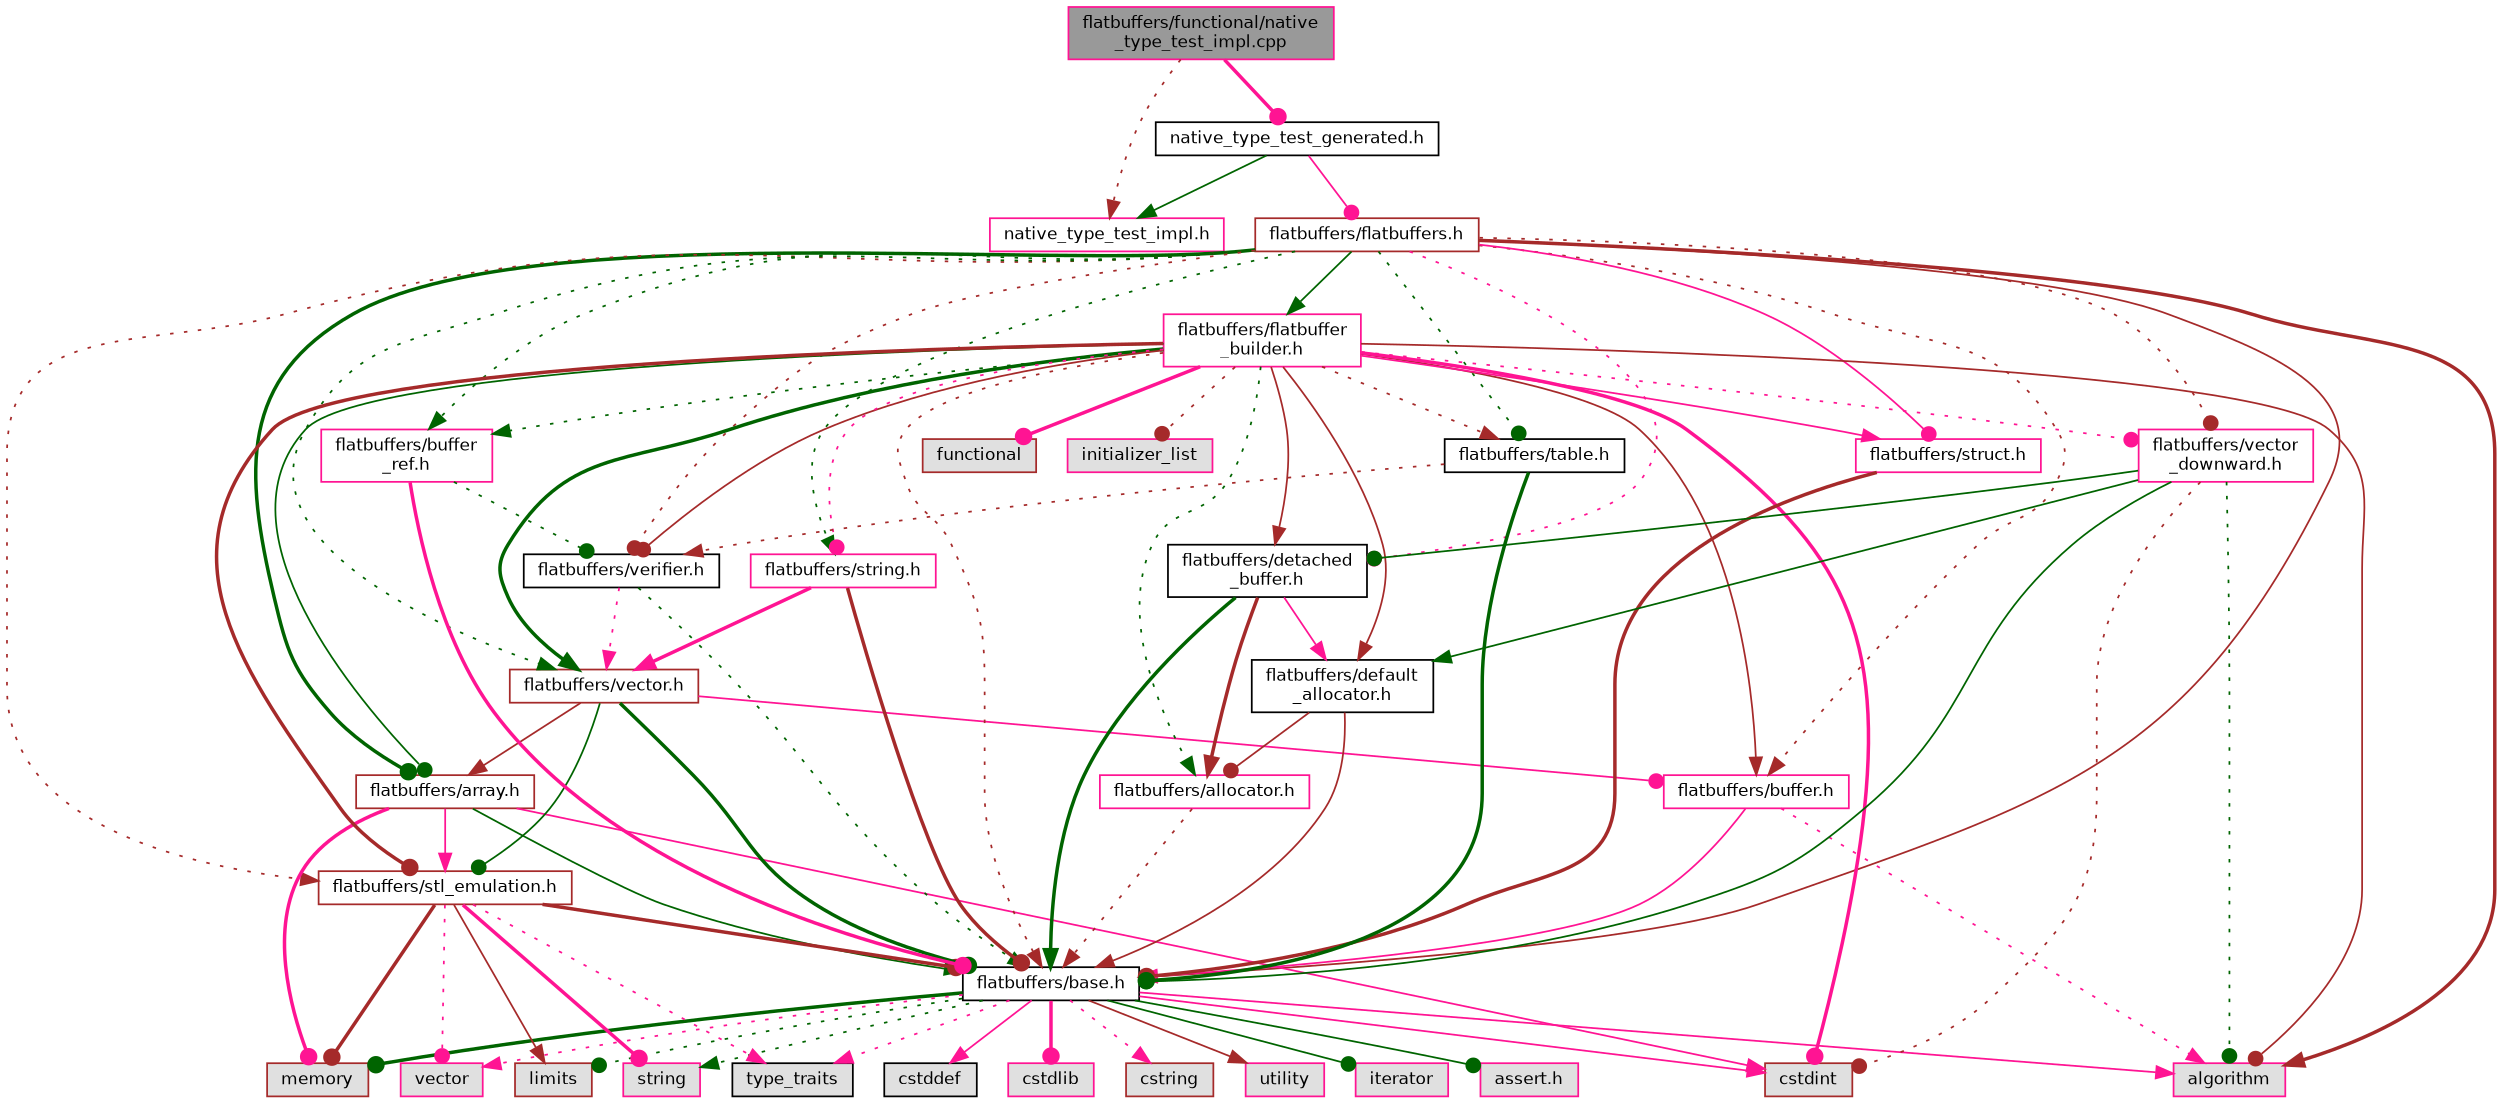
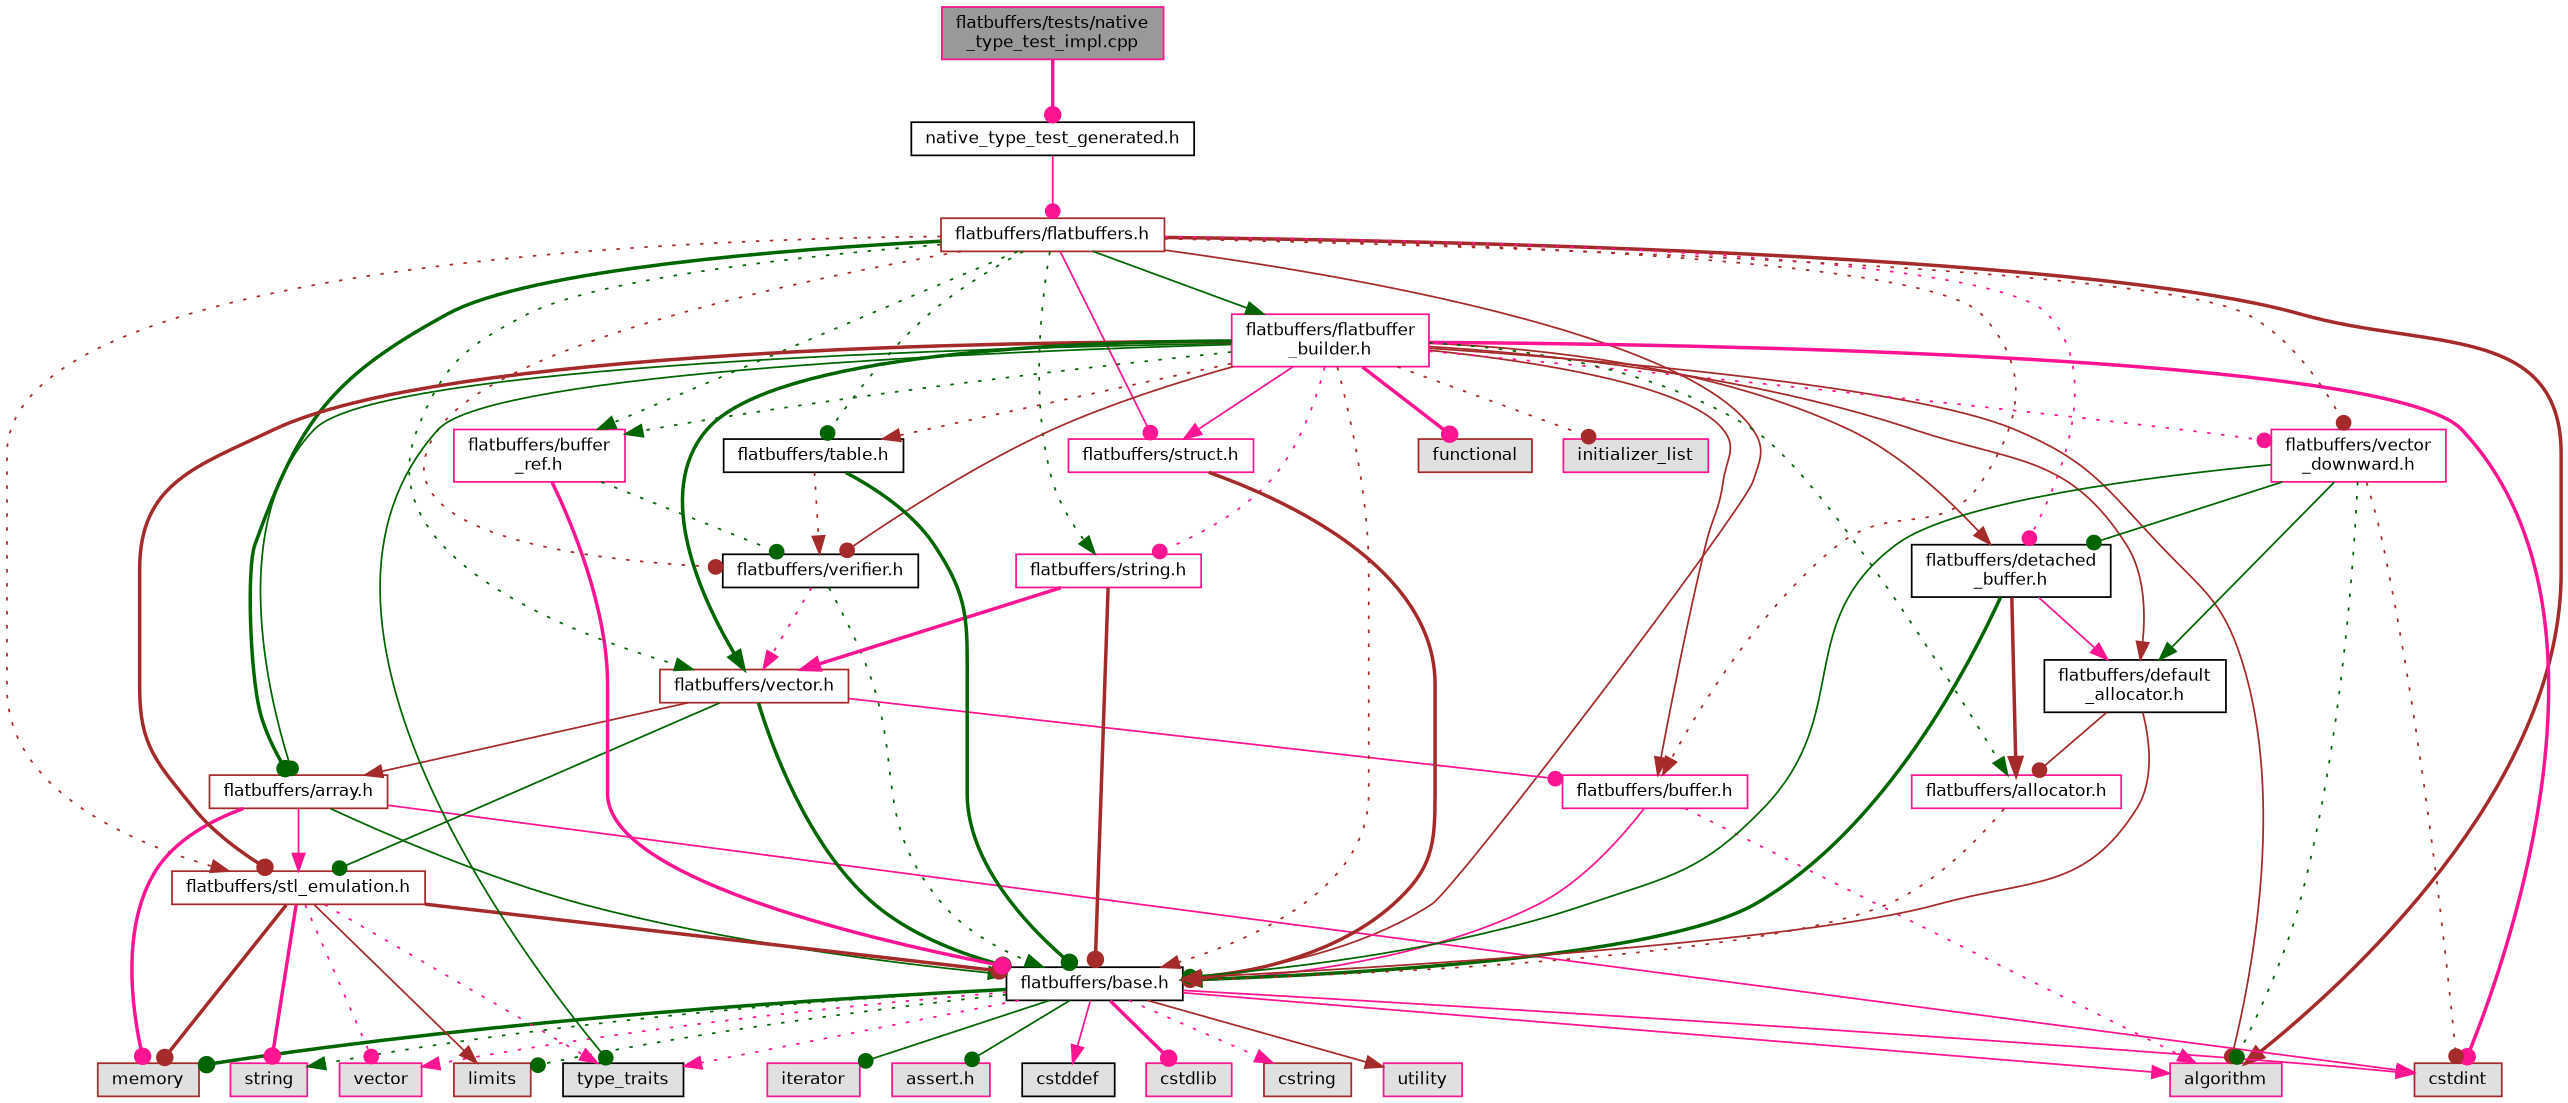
(1201, 33) -> (1053, 33)
(1107, 235) -> none
none -> (487, 408)
